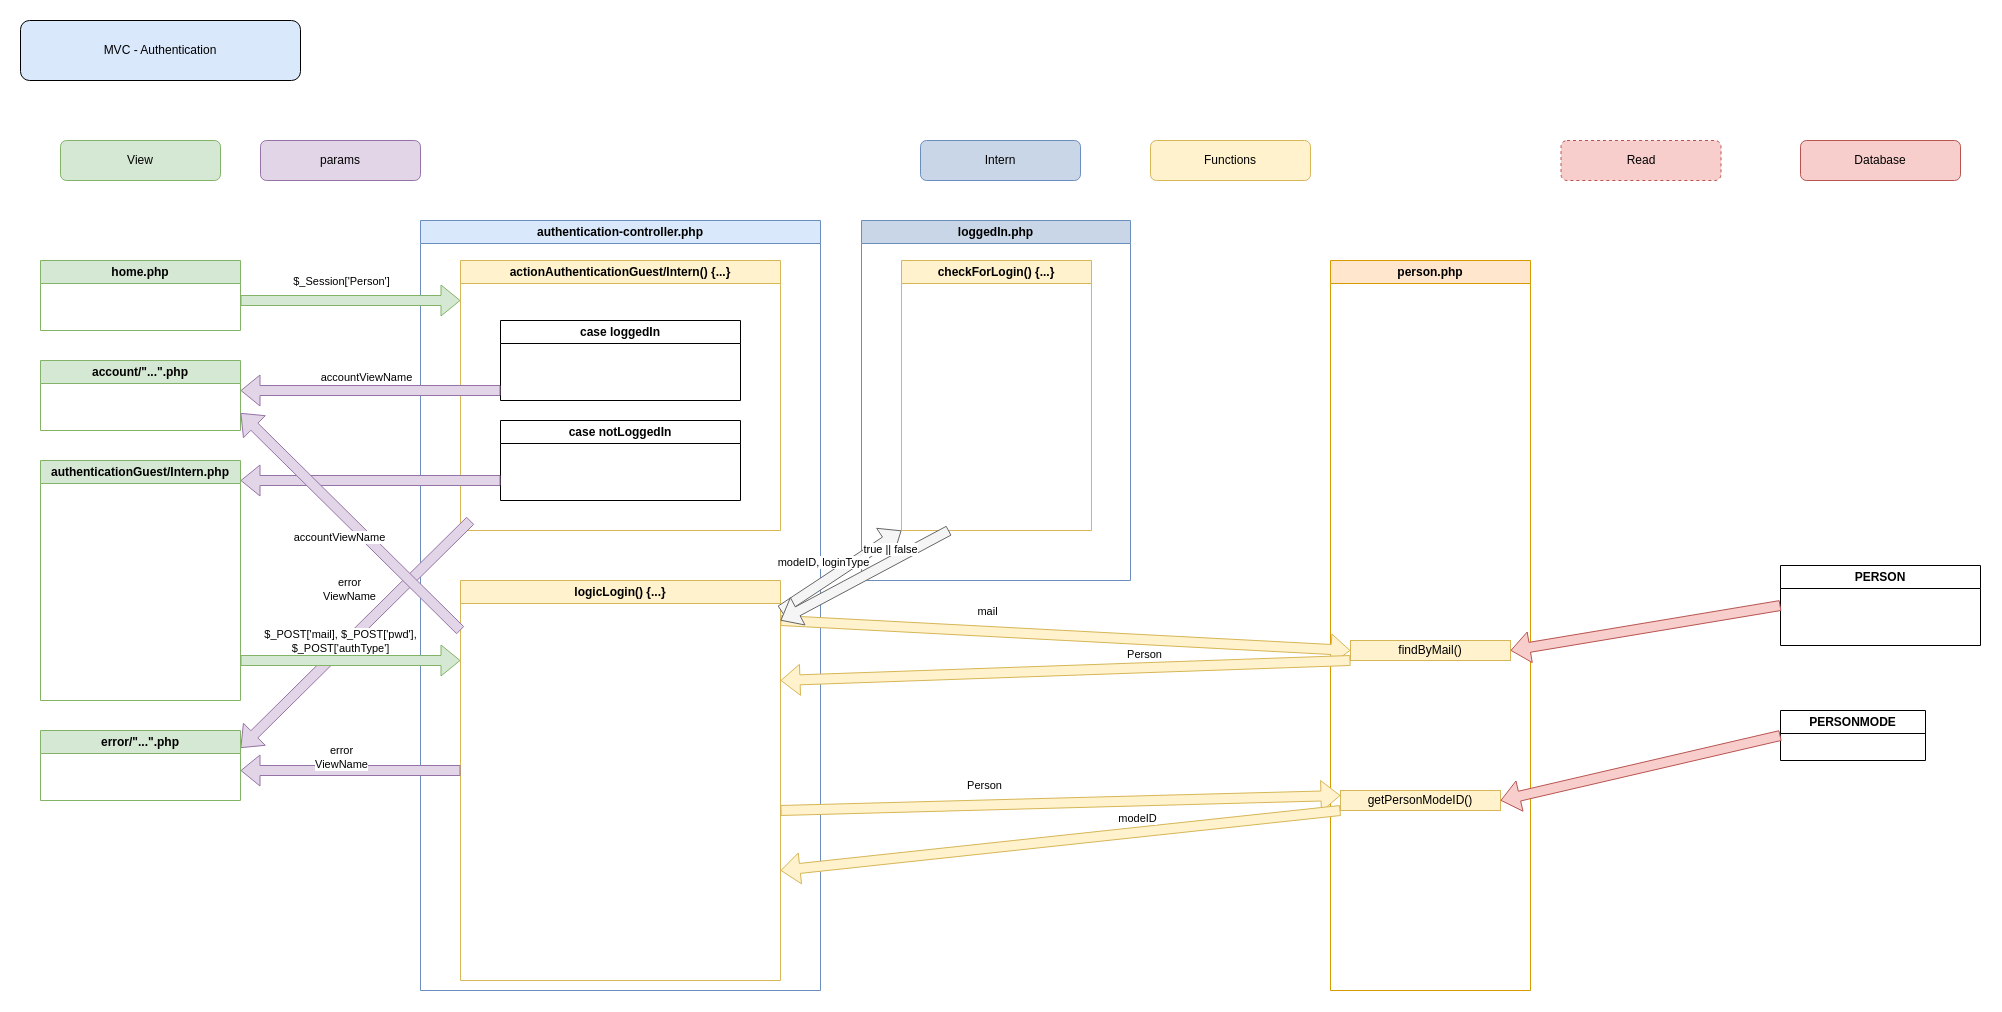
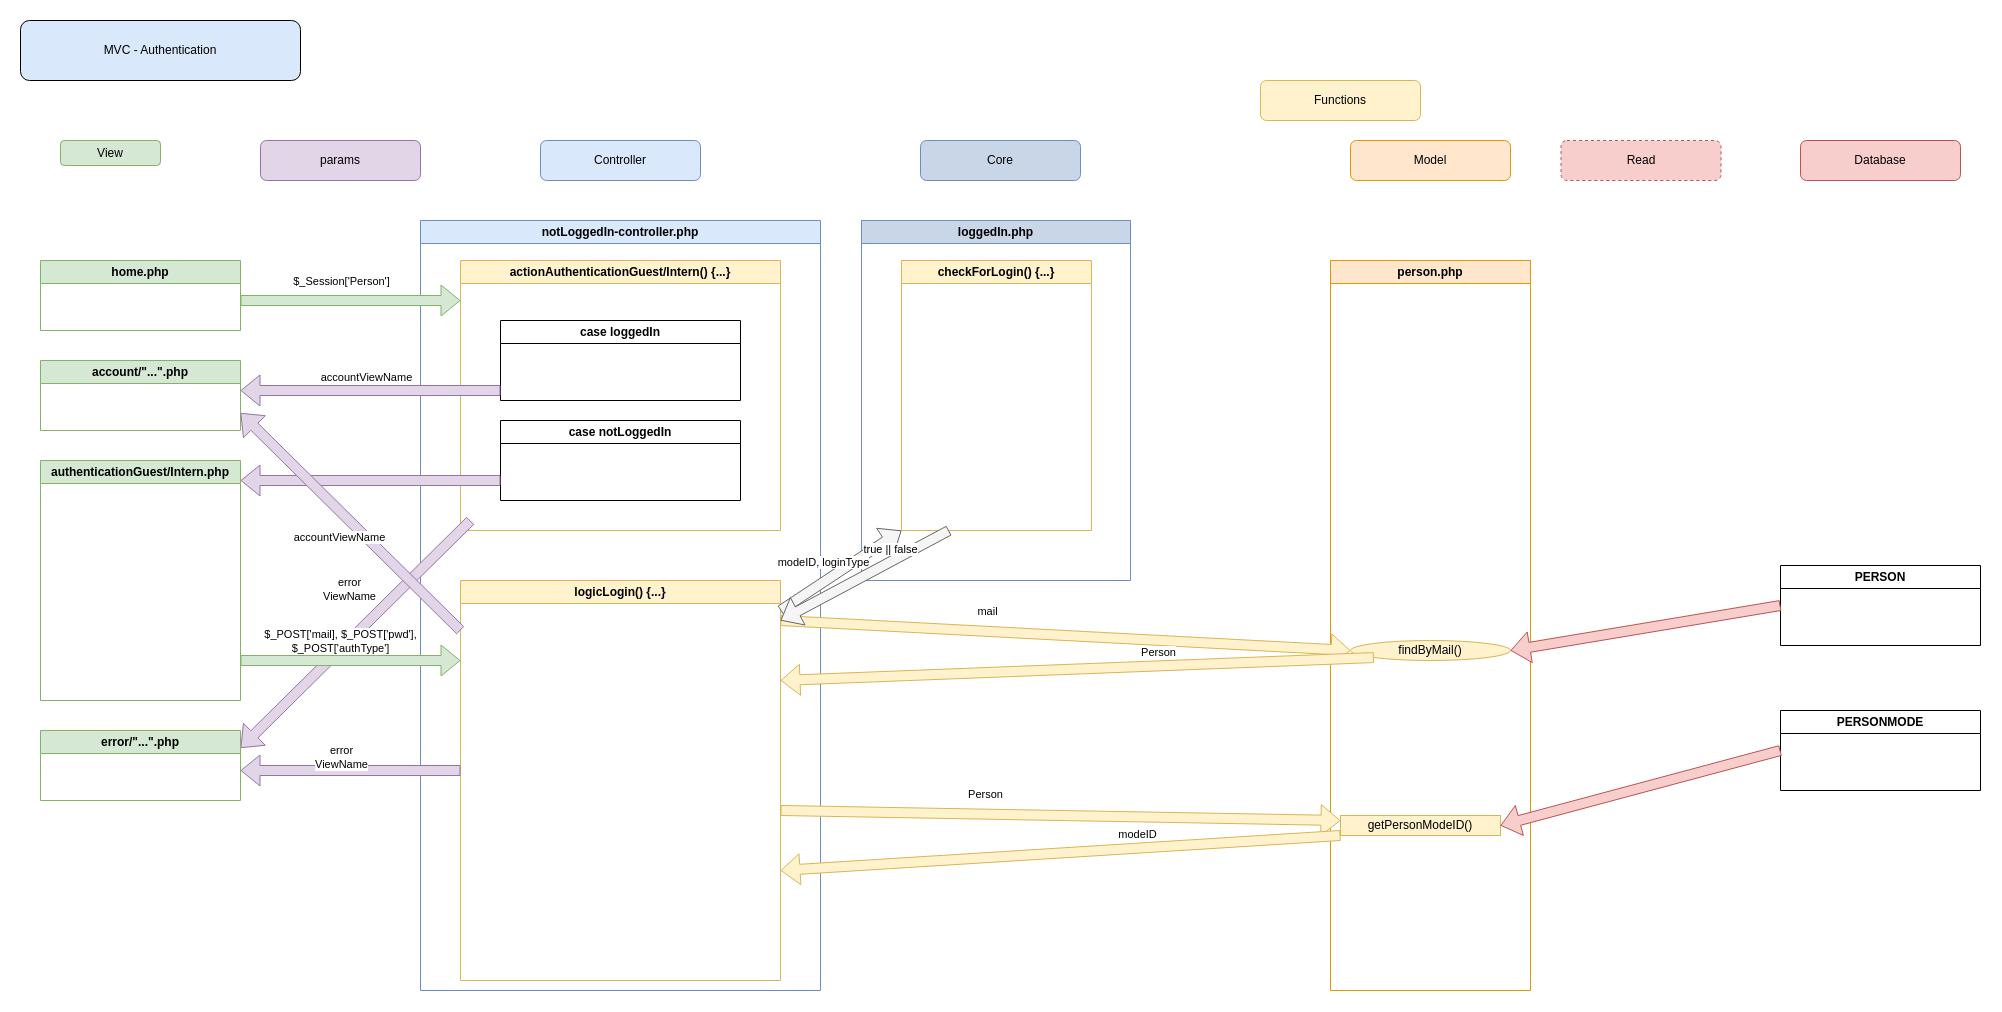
(141, 161) -> (111, 153)
none -> (621, 161)
(1001, 161) -> (1001, 161)
(1231, 161) -> (1341, 101)
none -> (1431, 161)
(621, 233) -> (621, 233)
(1431, 651) -> (1431, 651)
(1853, 736) -> (1881, 751)
(1421, 801) -> (1421, 826)
